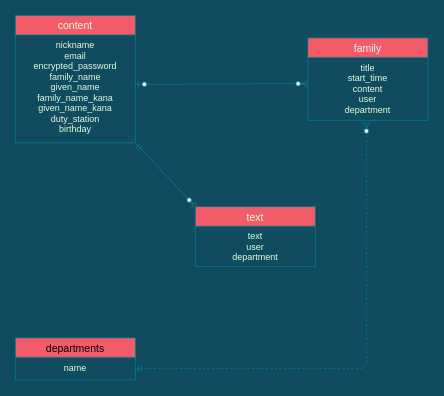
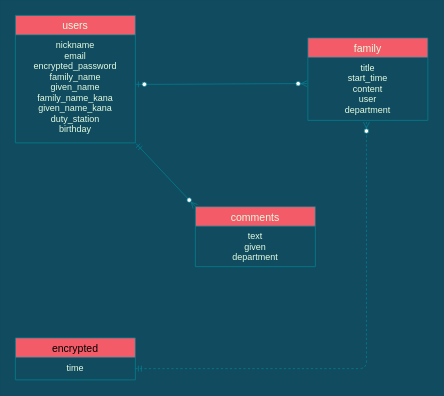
(75, 26) -> (75, 26)
(255, 217) -> (255, 217)
(255, 236) -> (255, 236)
(75, 348) -> (75, 348)
(75, 368) -> (75, 368)
